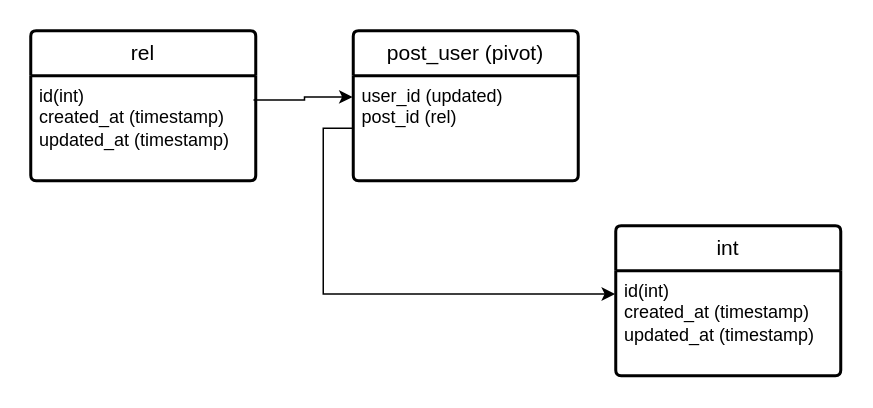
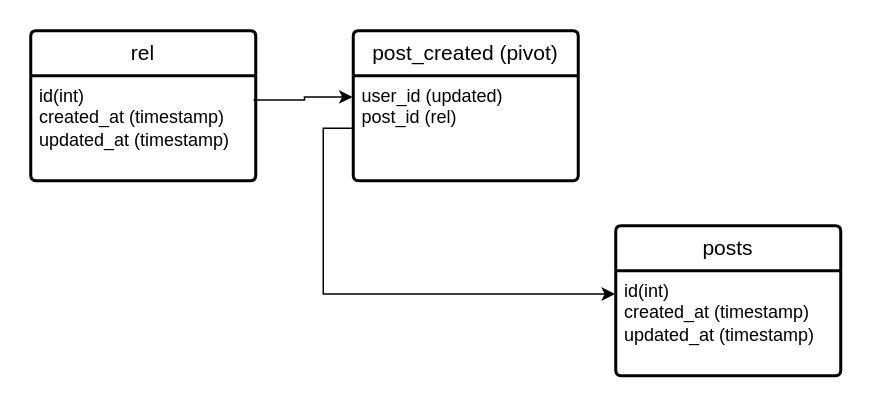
(466, 53) -> (466, 53)
(728, 248) -> (728, 248)
